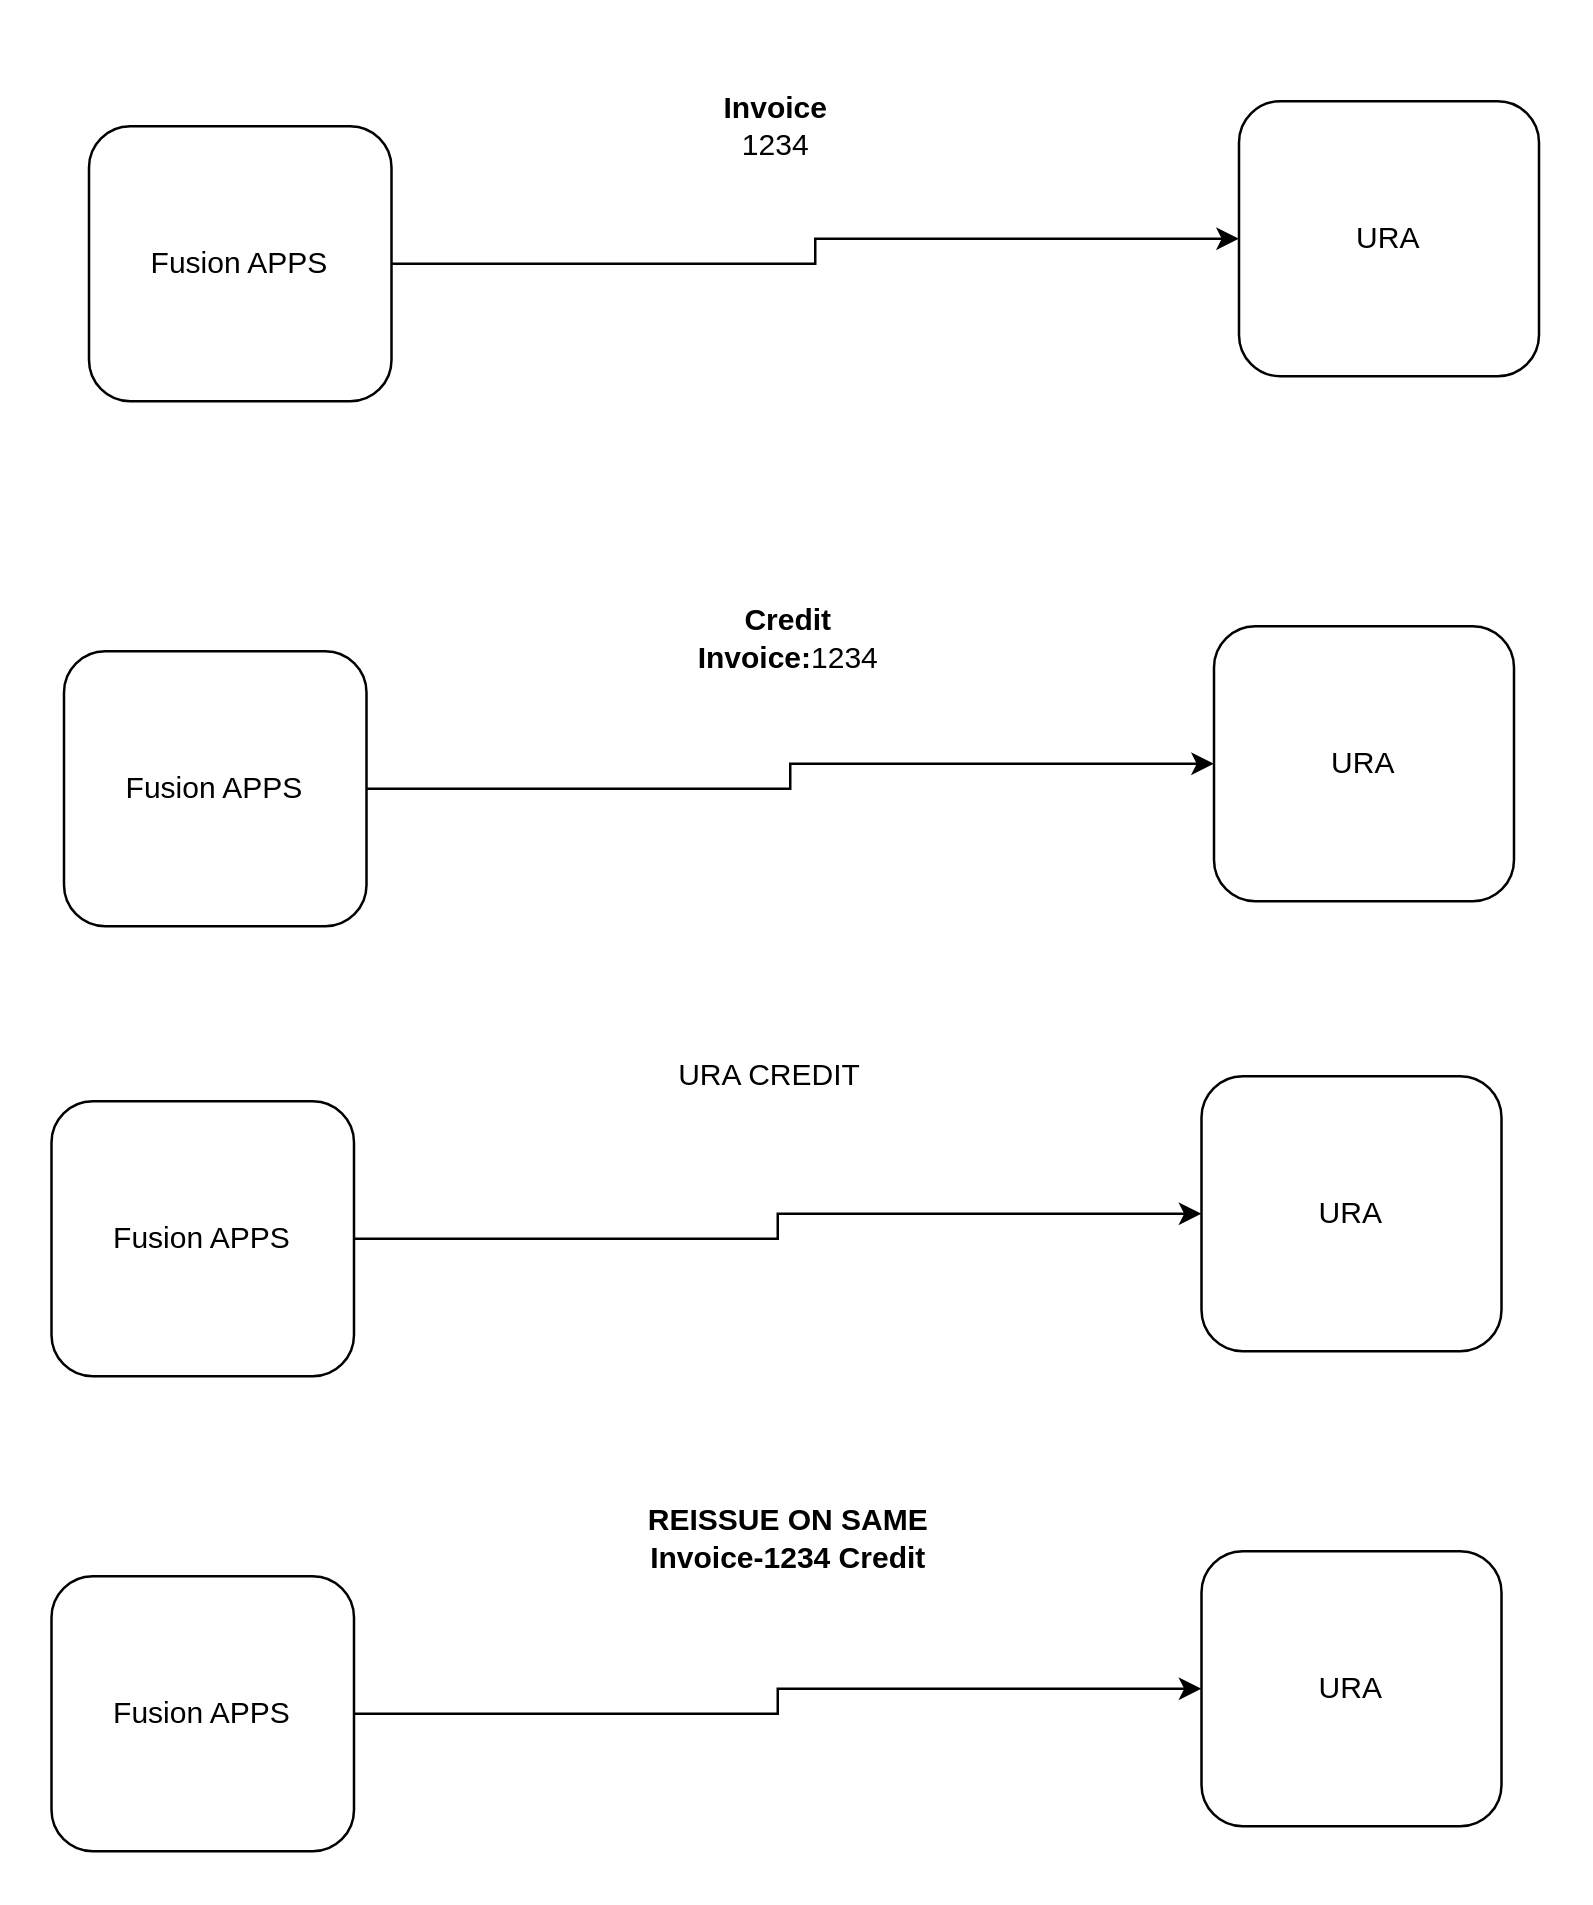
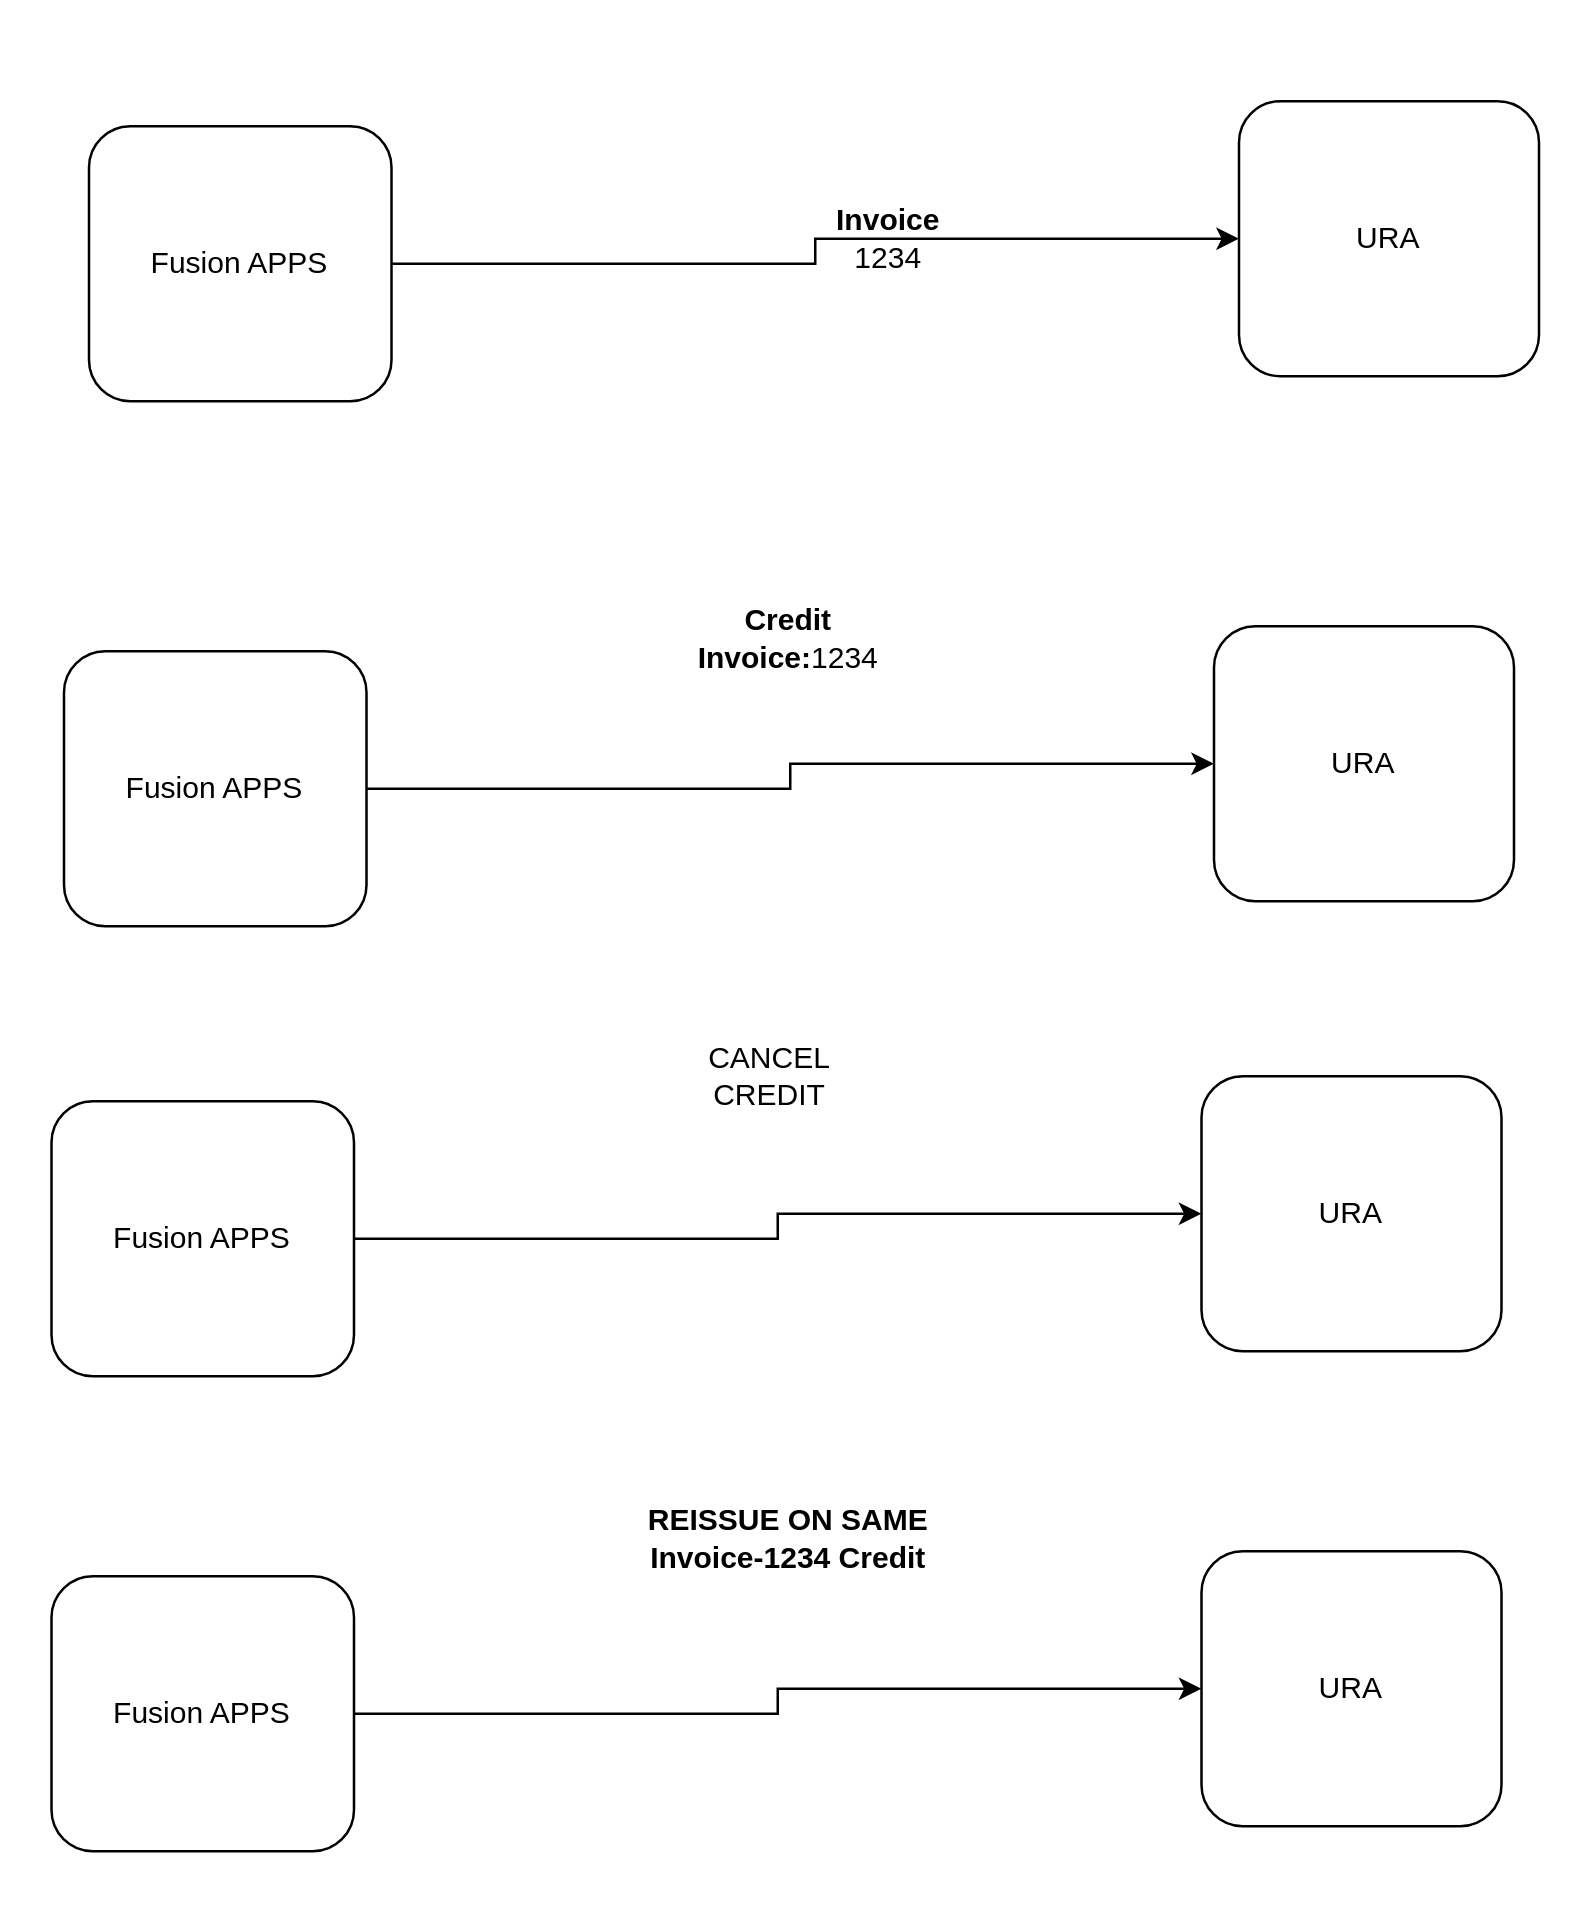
(776, 126) -> (889, 239)
(770, 1076) -> (770, 1076)
